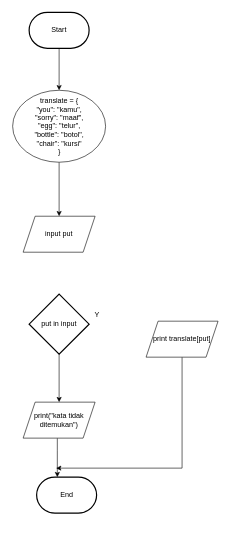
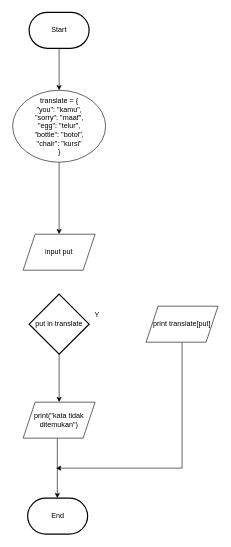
(59, 234) -> (59, 252)
(59, 324) -> (59, 324)
(182, 339) -> (182, 324)
(67, 495) -> (58, 516)
